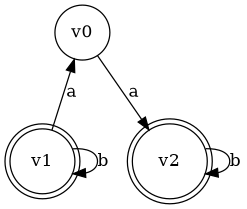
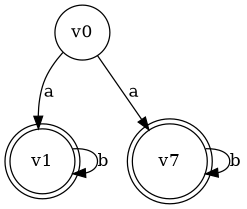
(61, 101) -> (44, 82)
(170, 161) -> (170, 161)
